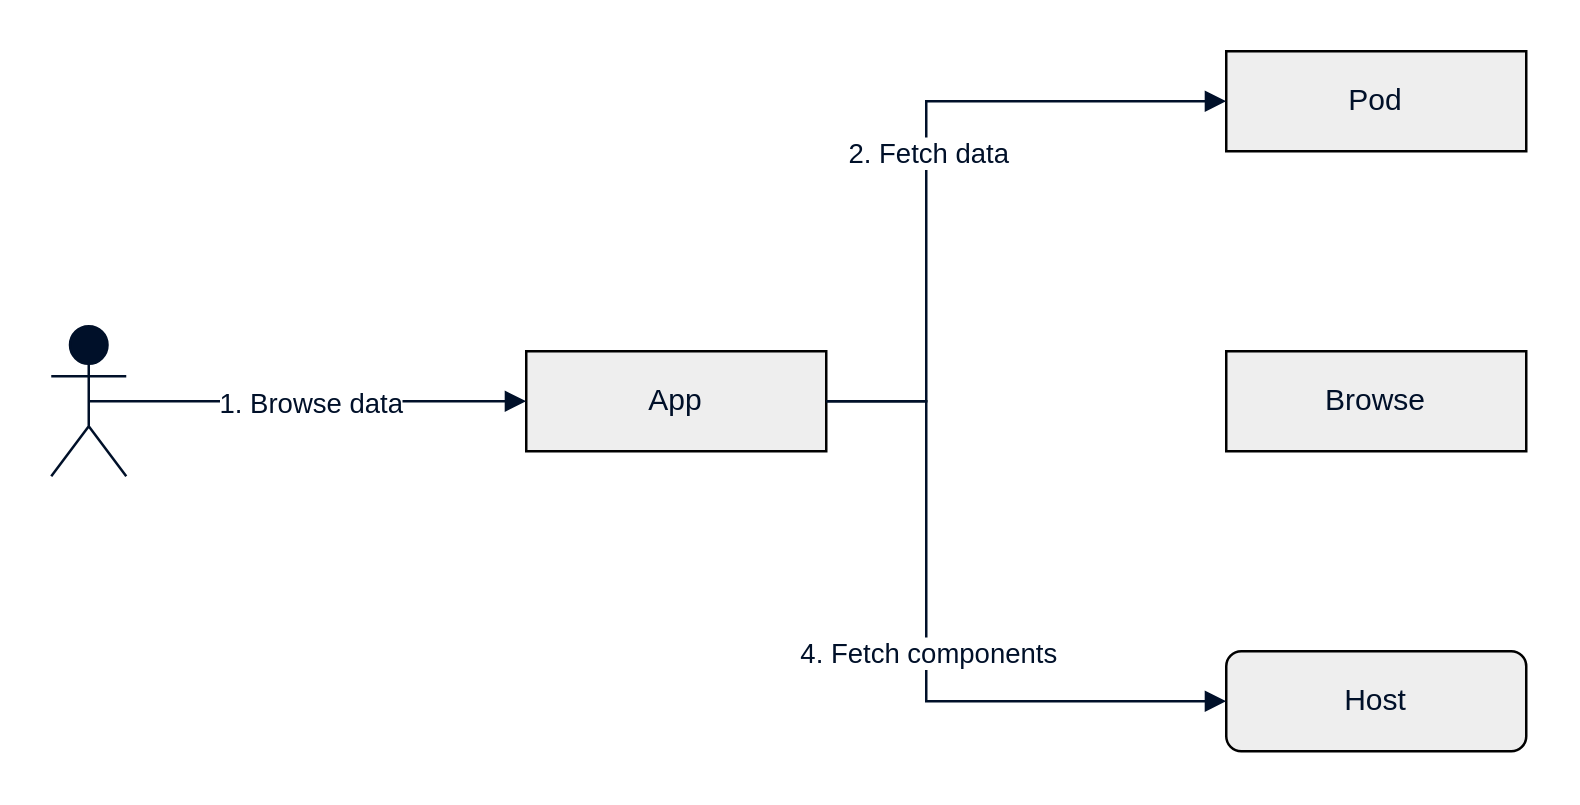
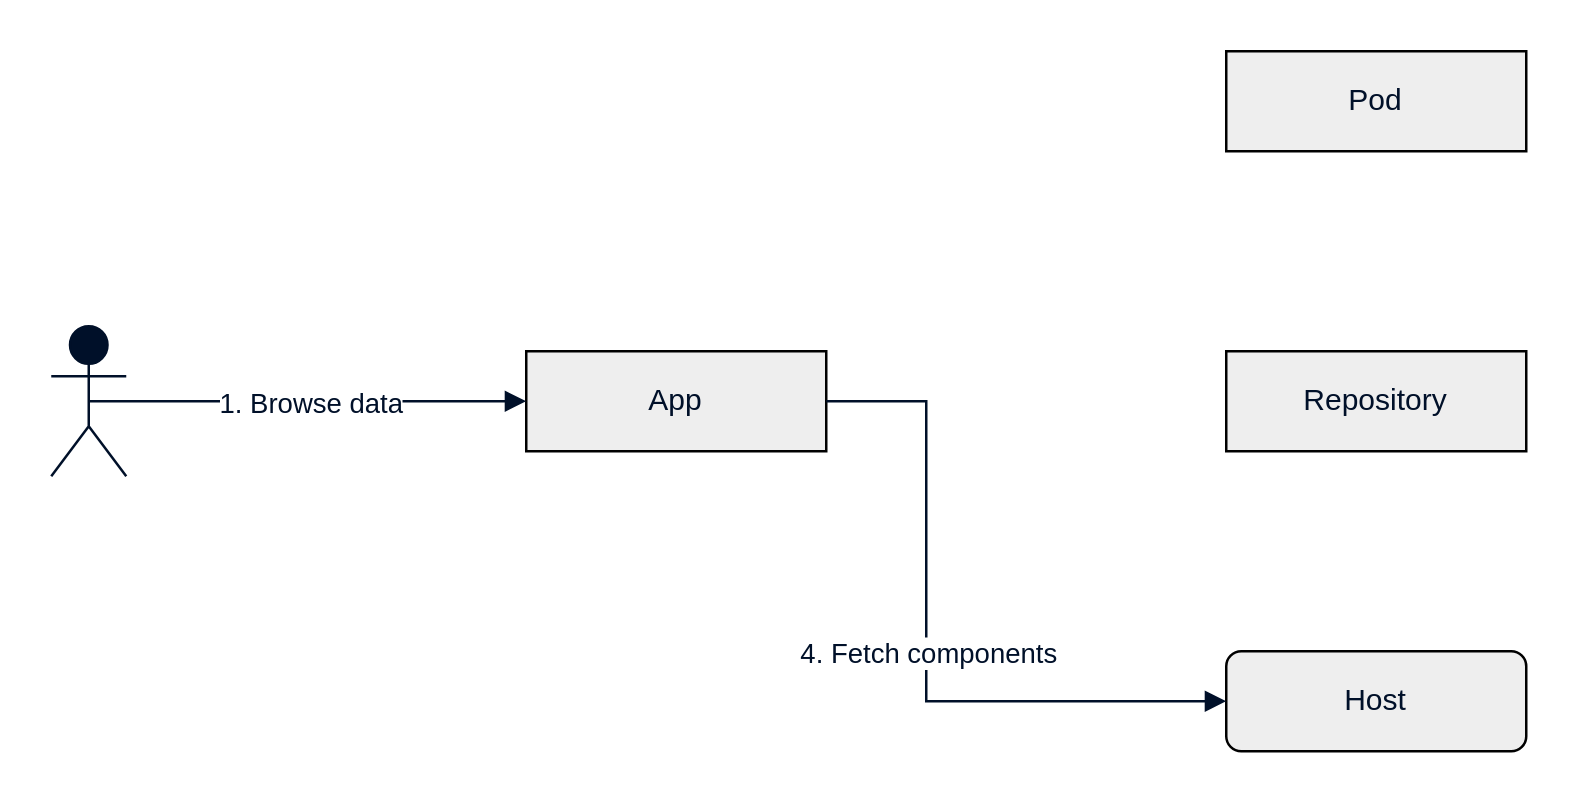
(1048, 101) -> none
(1376, 401) -> (1376, 401)
